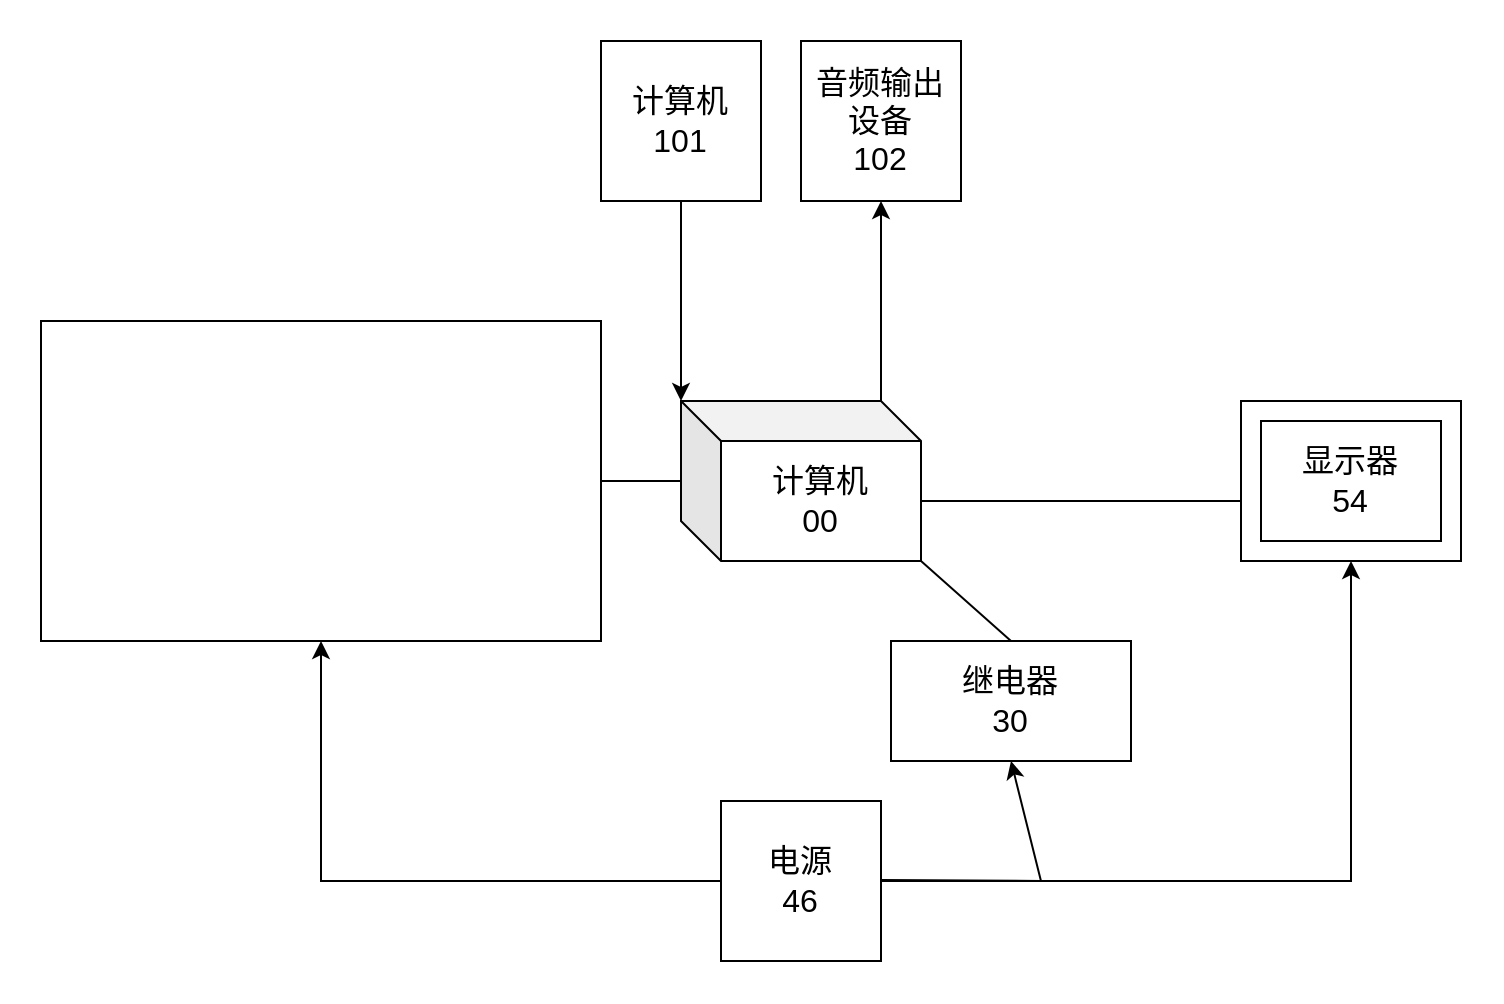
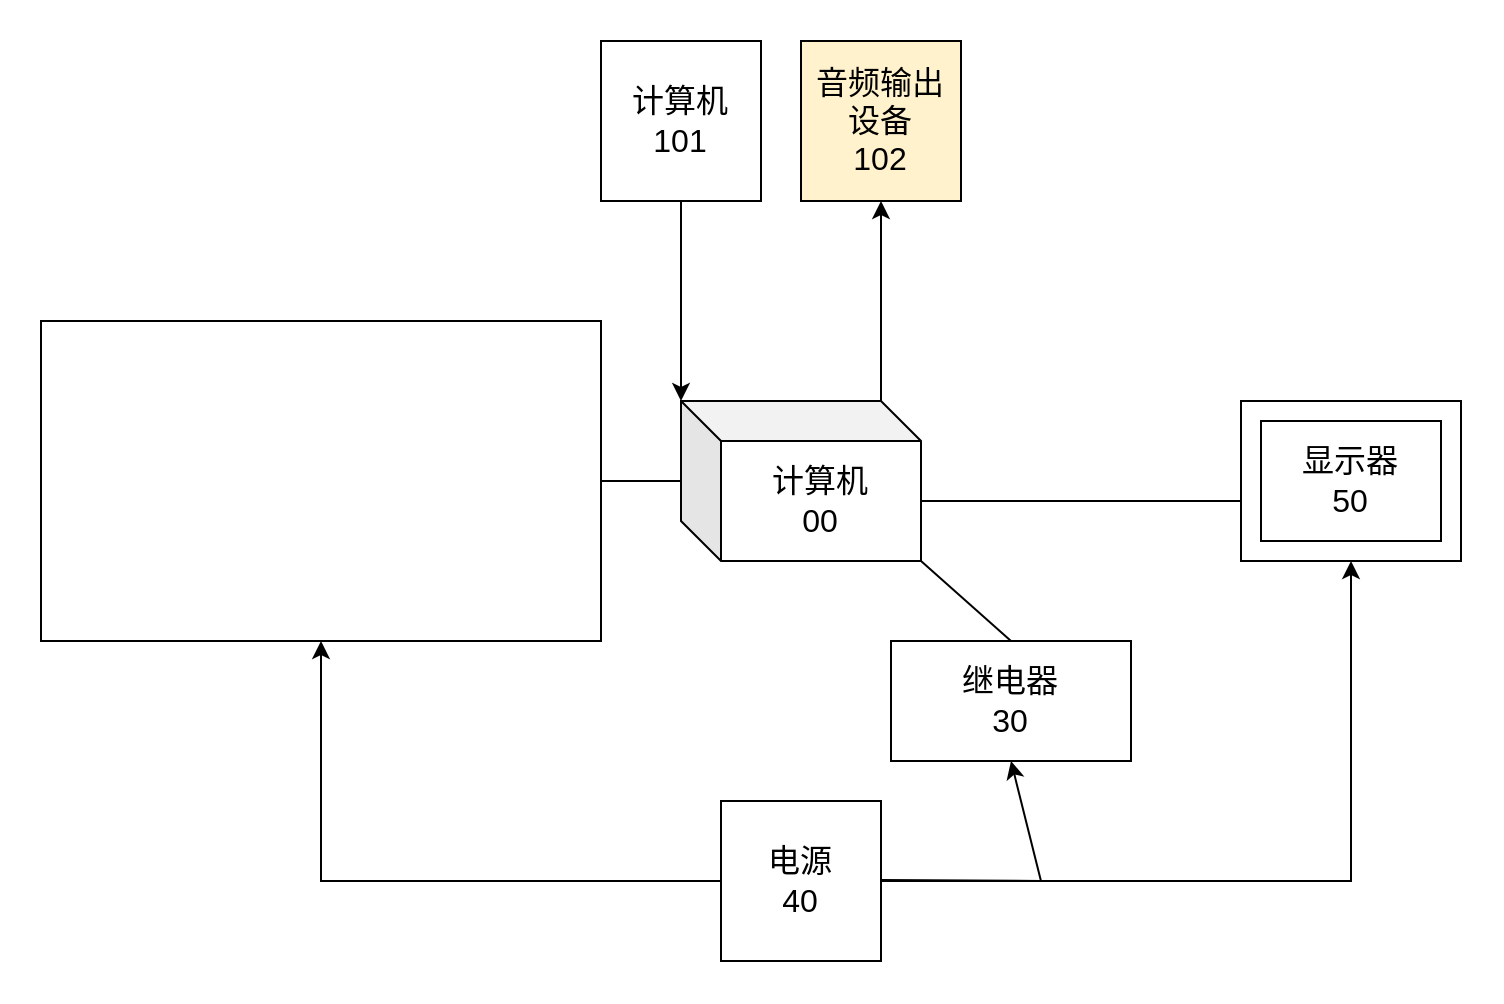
(881, 121) -> (881, 121)
(1351, 481) -> (1351, 481)
(801, 881) -> (801, 881)
